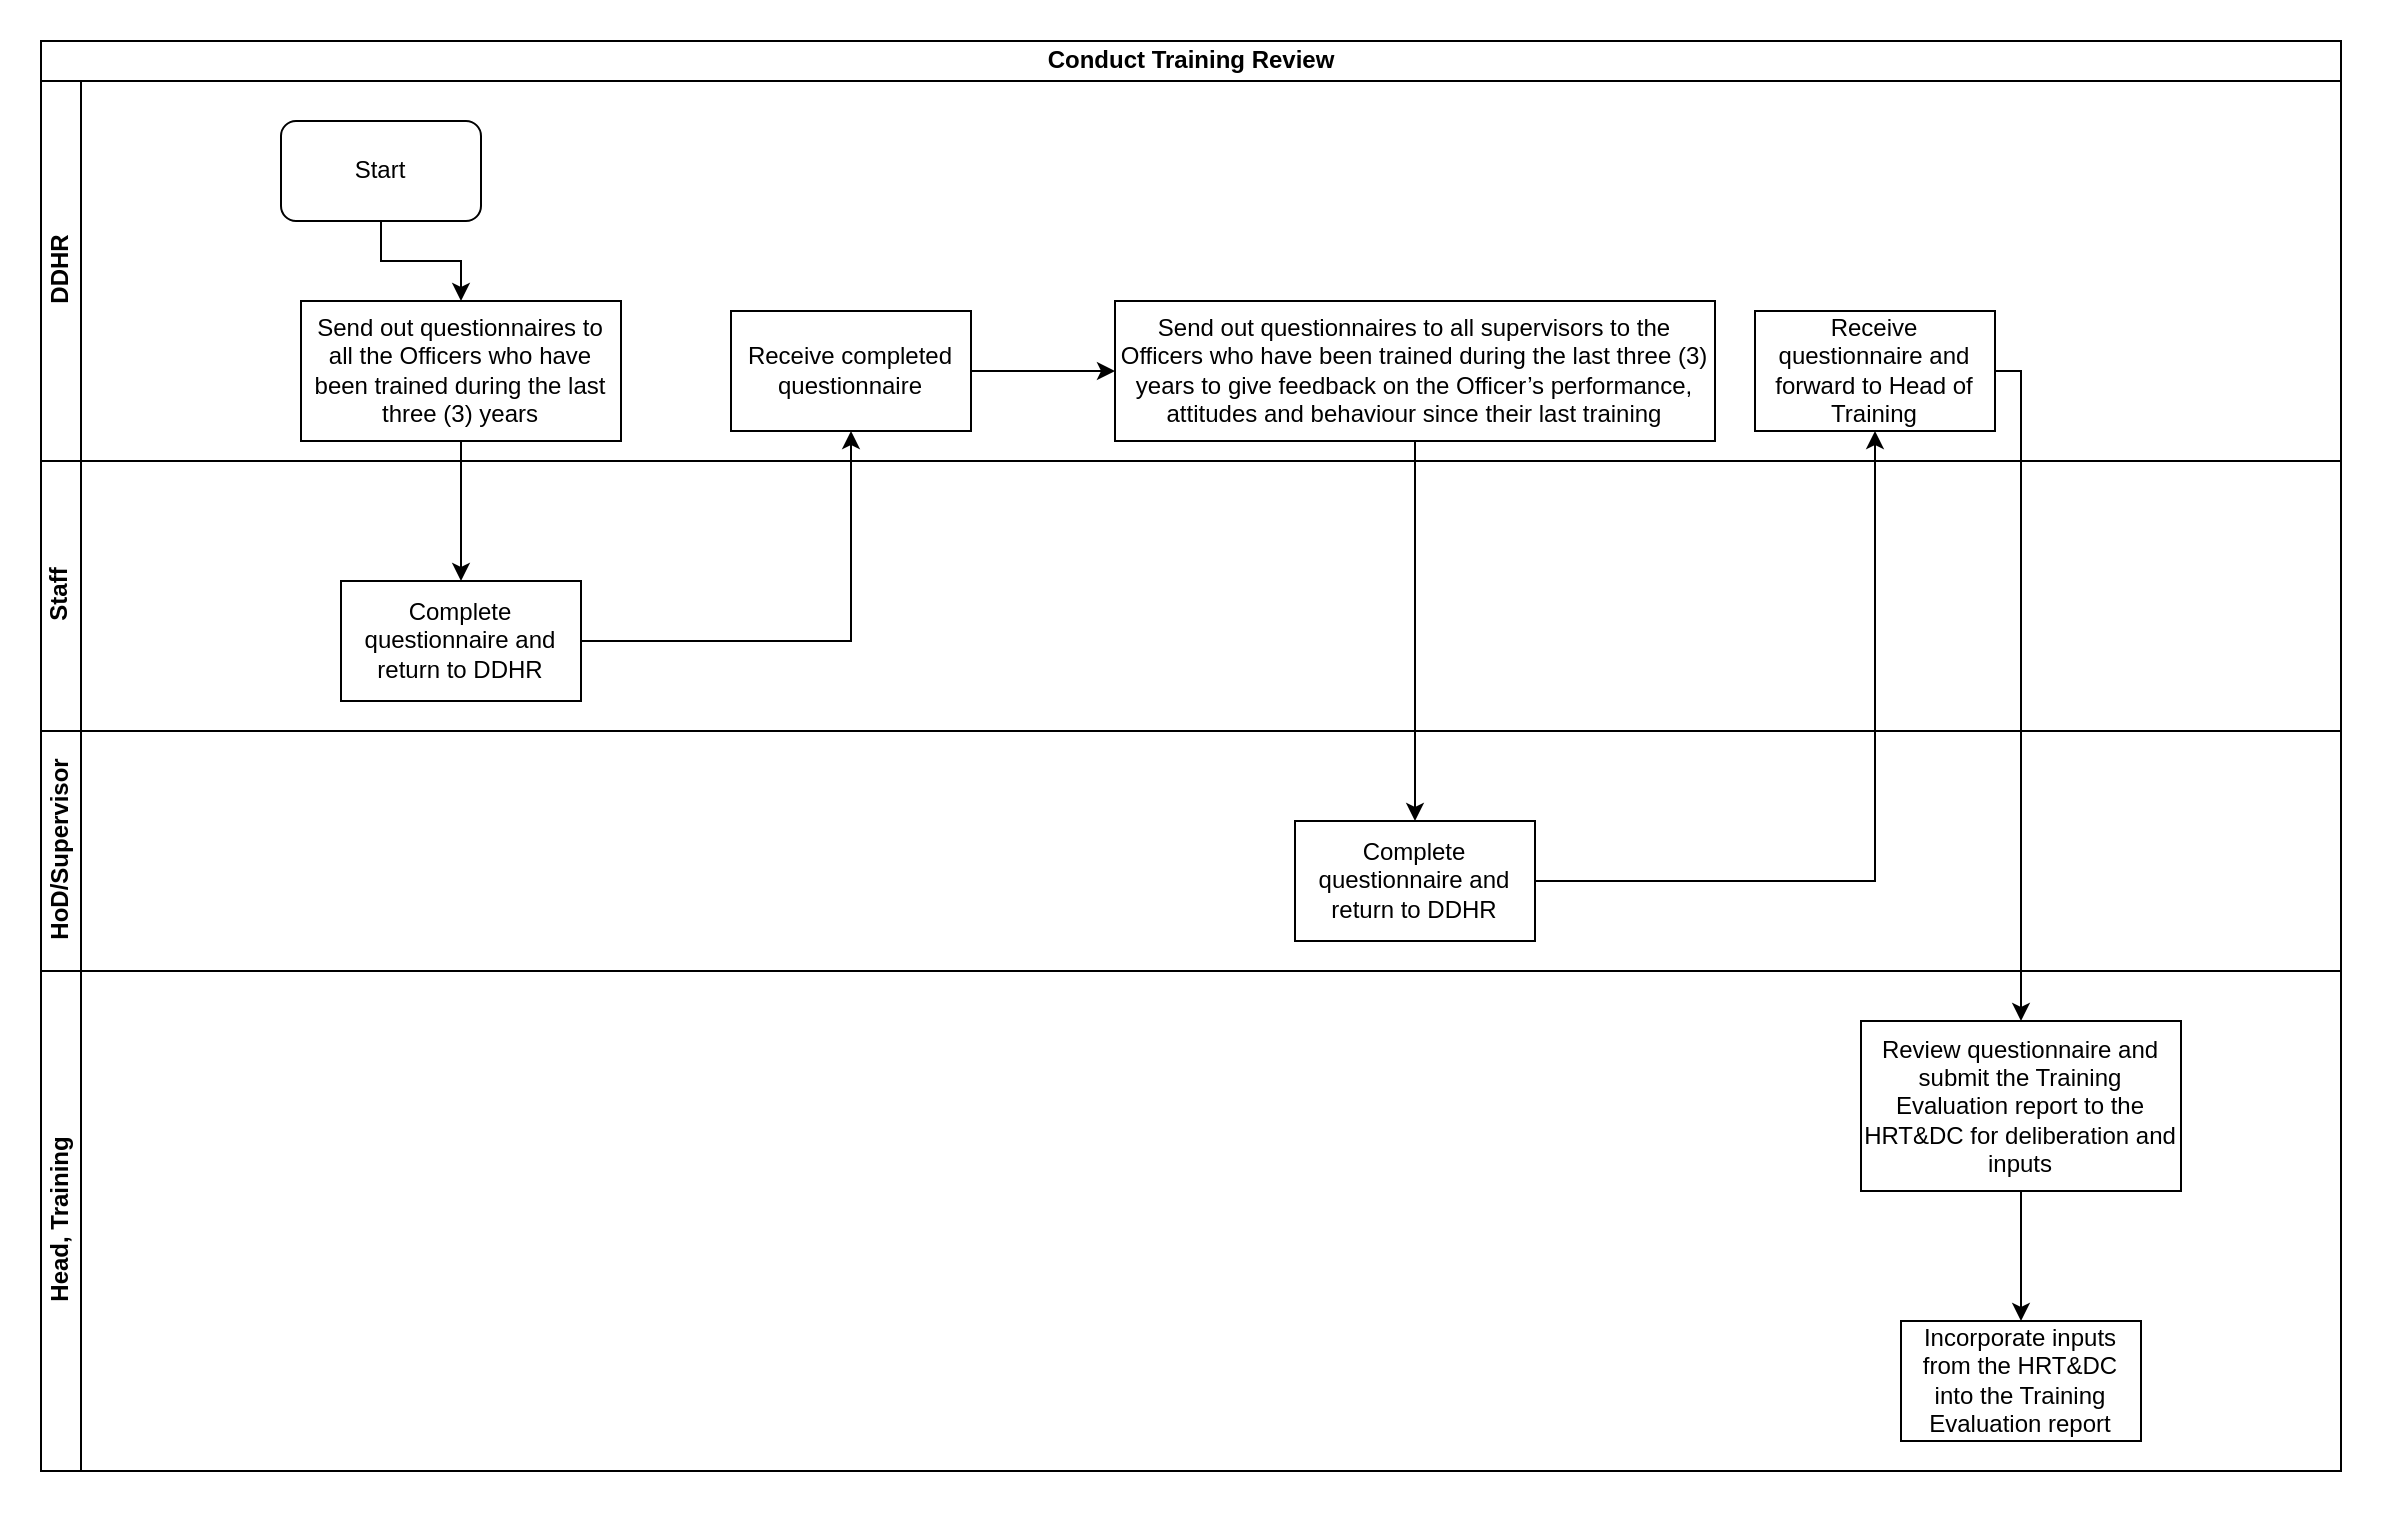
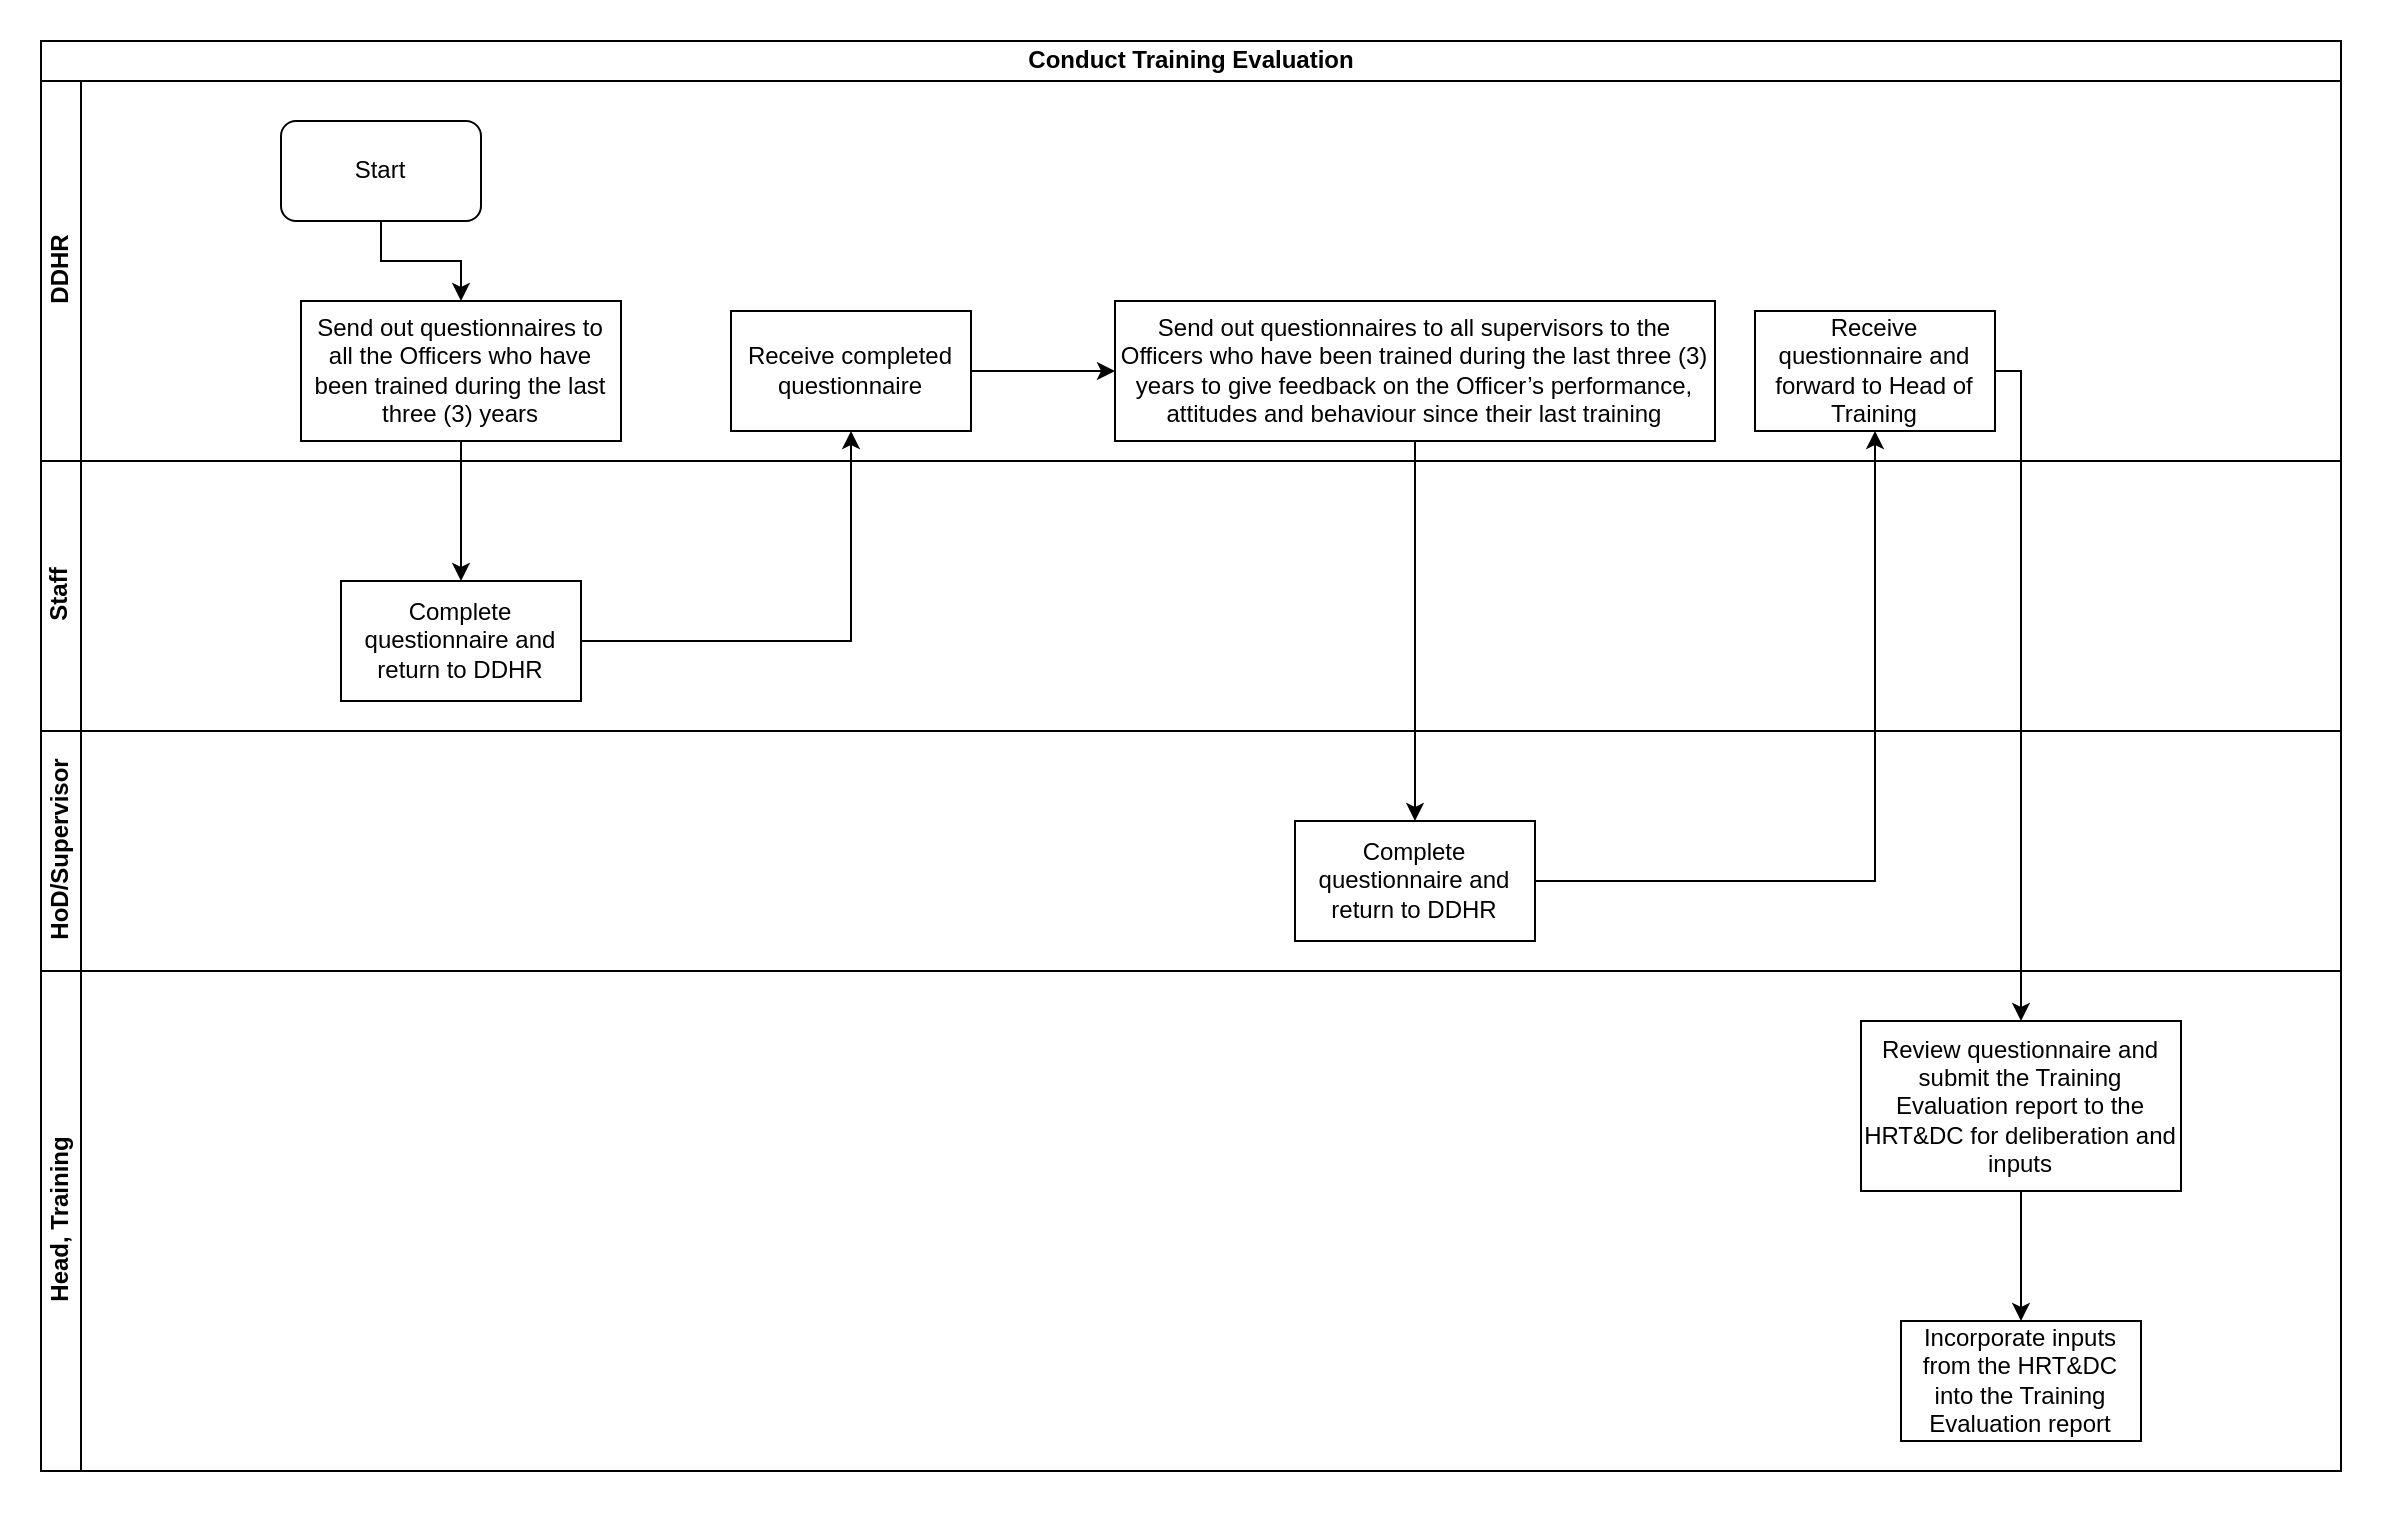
(1192, 61) -> (1192, 61)
